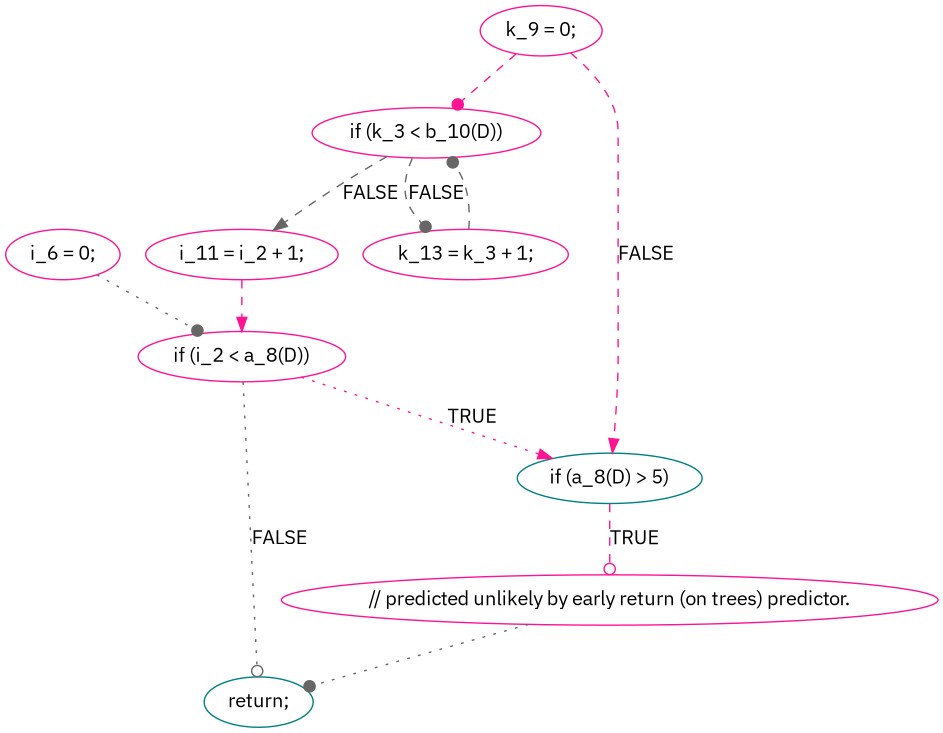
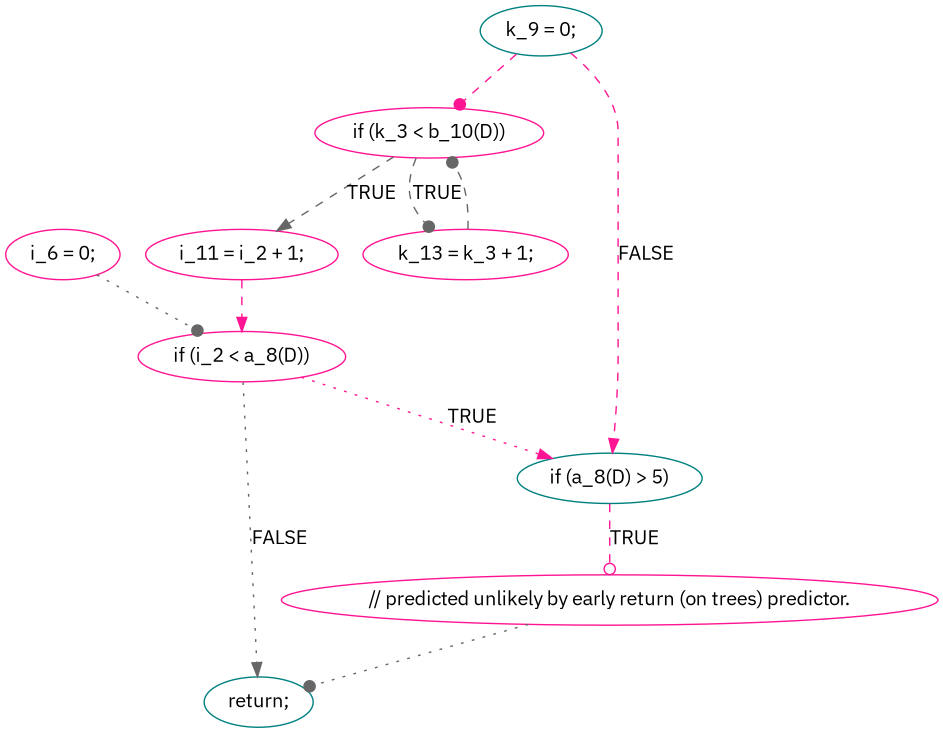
(541, 31) -> (541, 31)
(371, 194) -> (372, 194)
(436, 194) -> (438, 194)
(250, 524) -> (250, 522)
